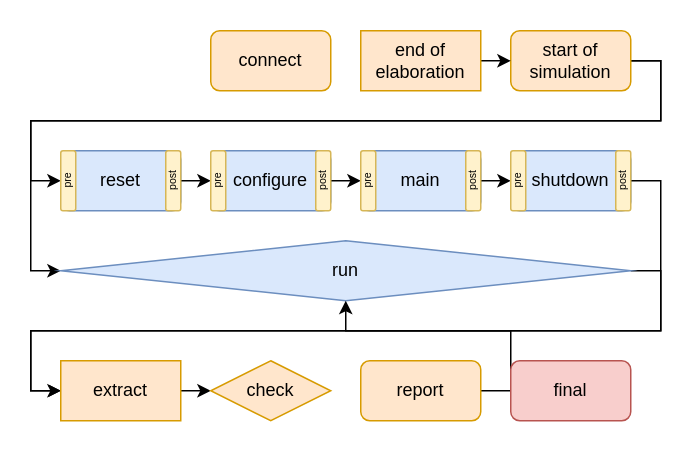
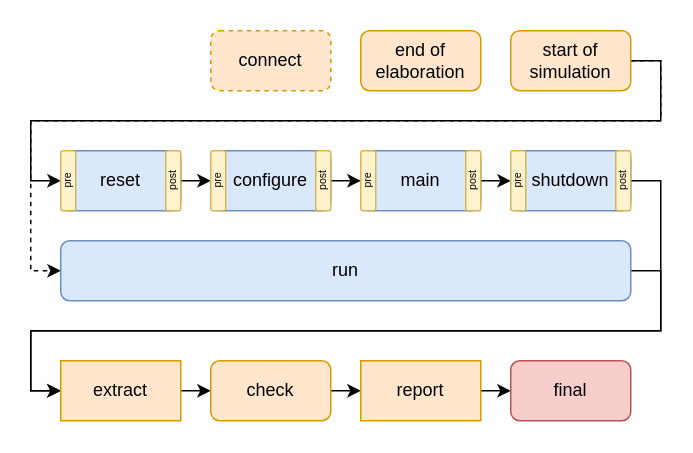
(271, 61) -> (271, 61)
(421, 61) -> (421, 61)
(491, 61) -> none
(31, 237) -> (31, 237)
(346, 271) -> (346, 271)
(634, 271) -> (634, 271)
(511, 350) -> (499, 391)
(271, 391) -> (271, 391)
none -> (341, 391)
(421, 391) -> (421, 391)
